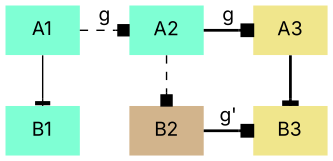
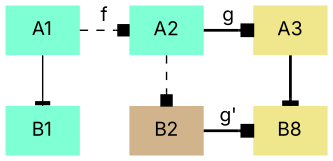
(105, 16) -> (105, 16)
(290, 131) -> (290, 131)
